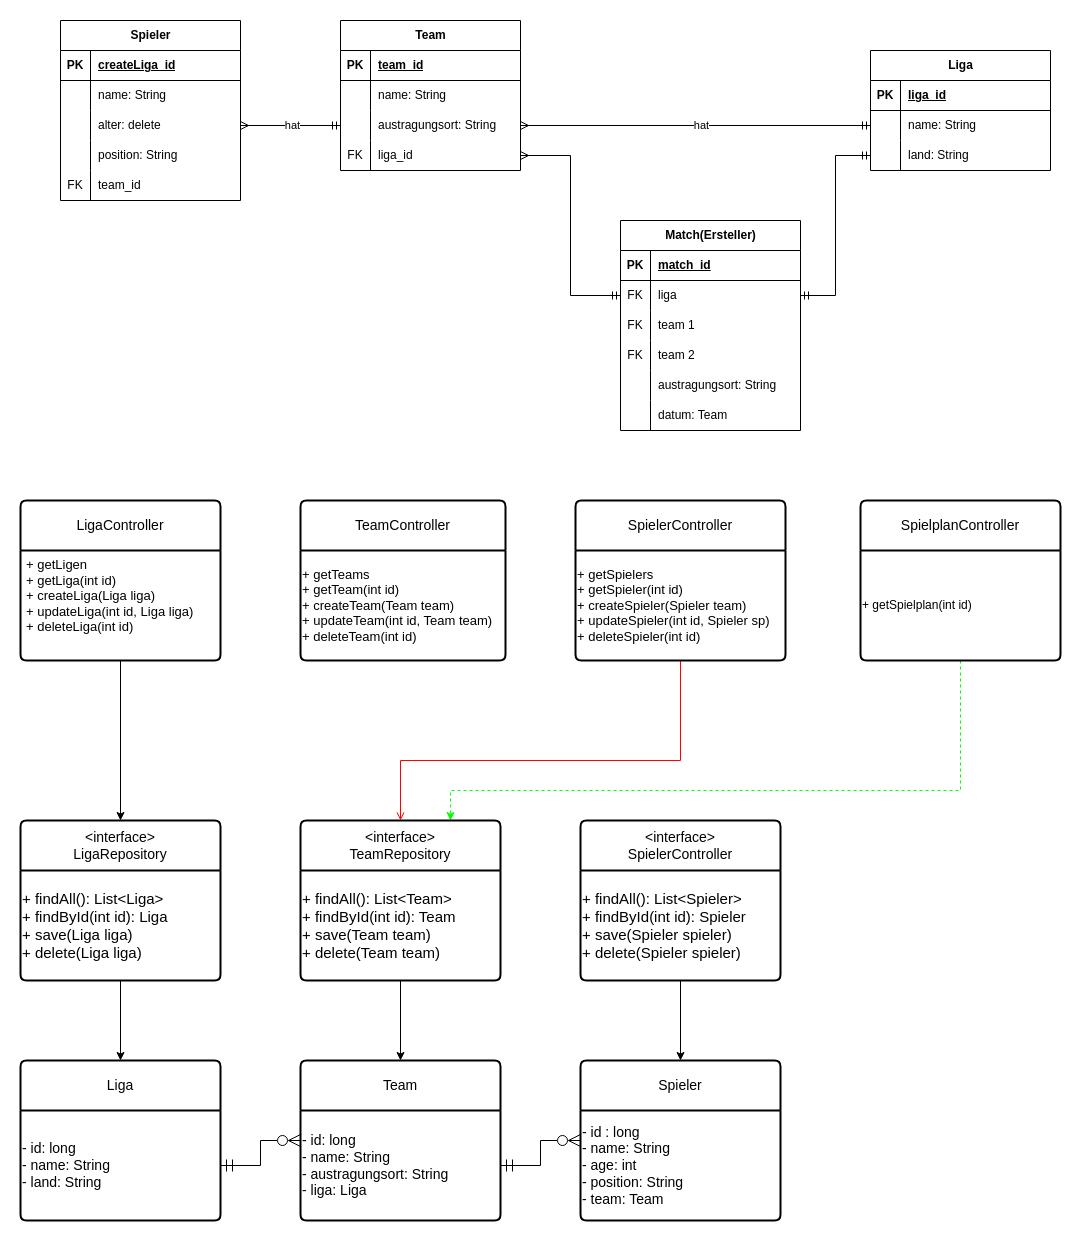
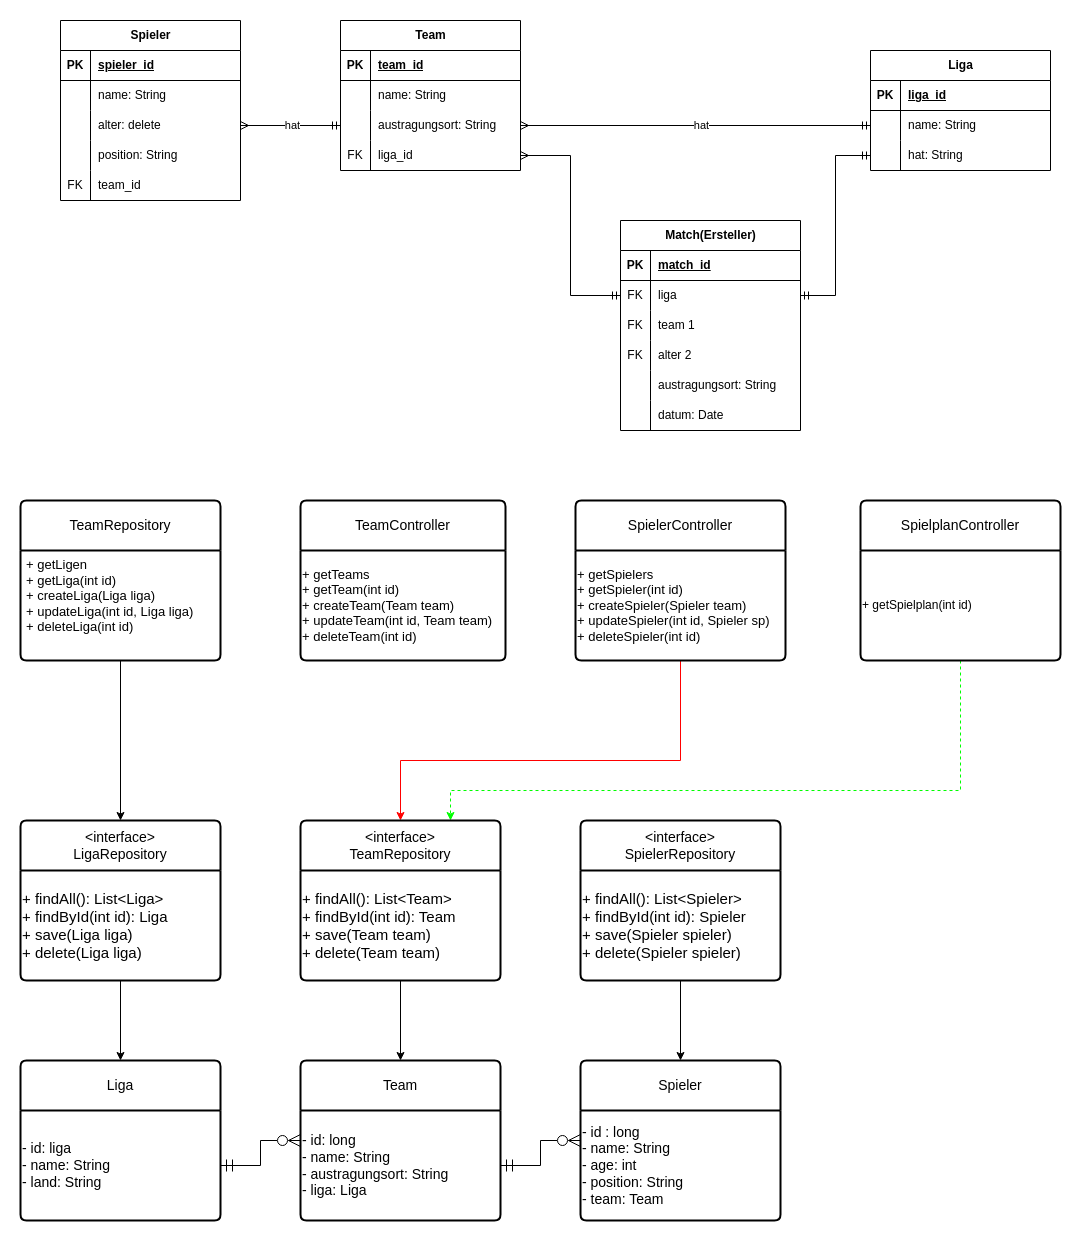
(139, 66) -> (127, 66)
(943, 156) -> (941, 156)
(677, 356) -> (679, 356)
(692, 416) -> (692, 416)
(121, 526) -> (121, 526)
(401, 814) -> (401, 812)
(681, 846) -> (681, 846)
(63, 1166) -> (63, 1166)
